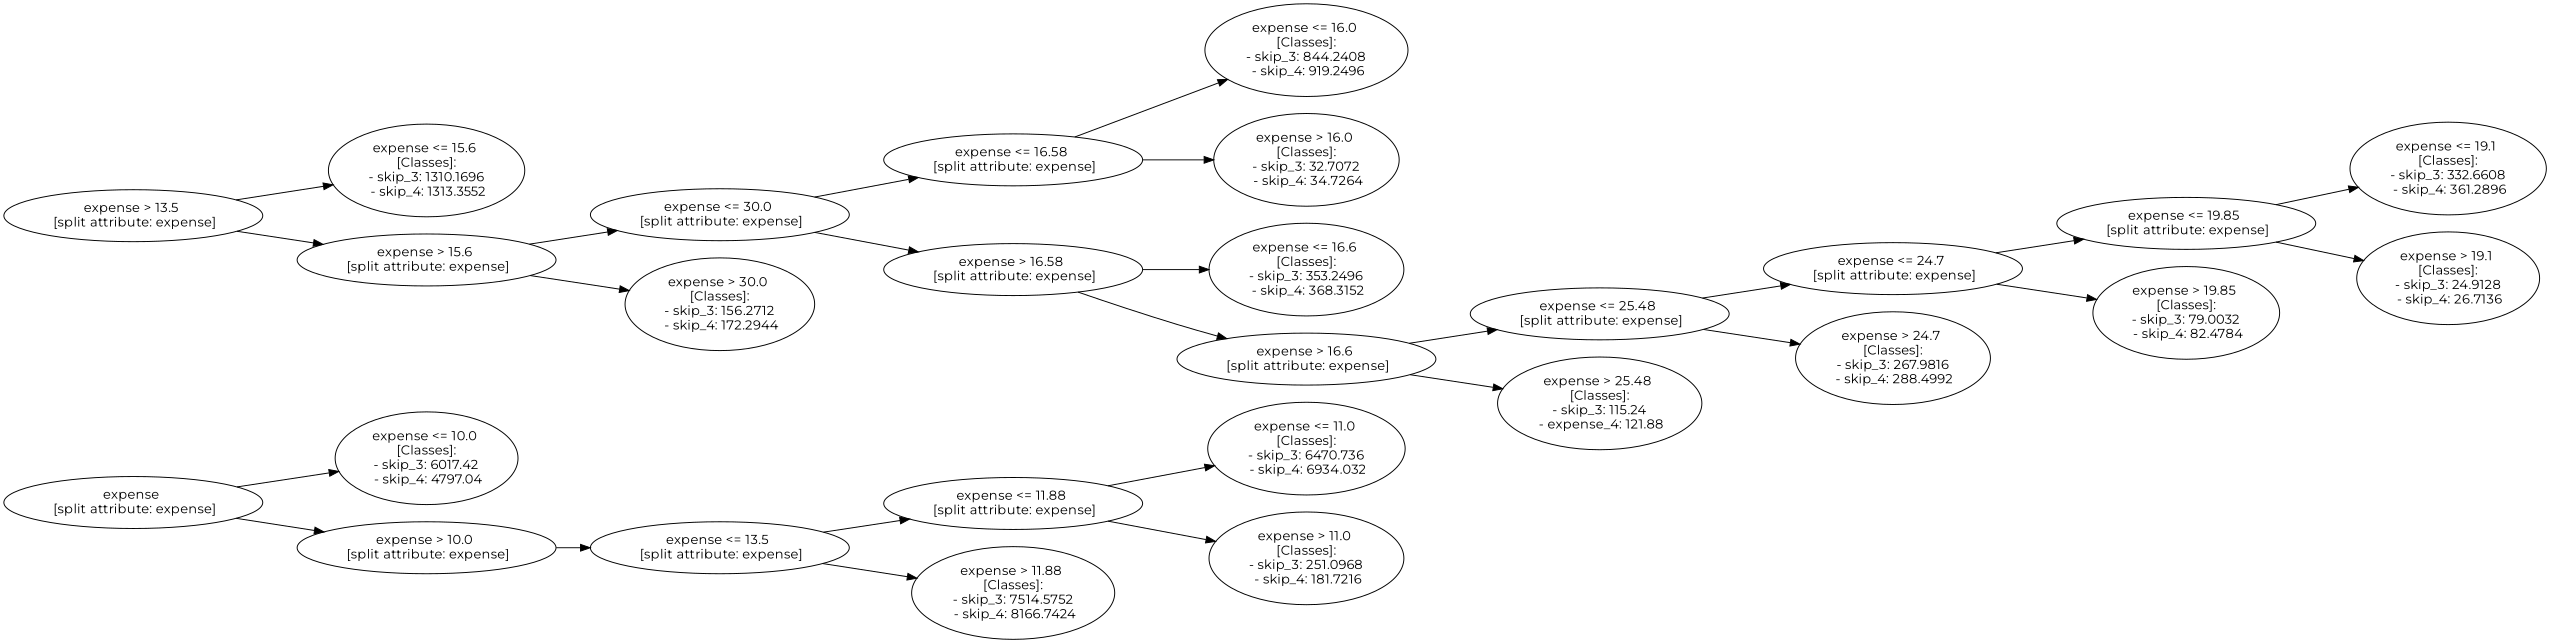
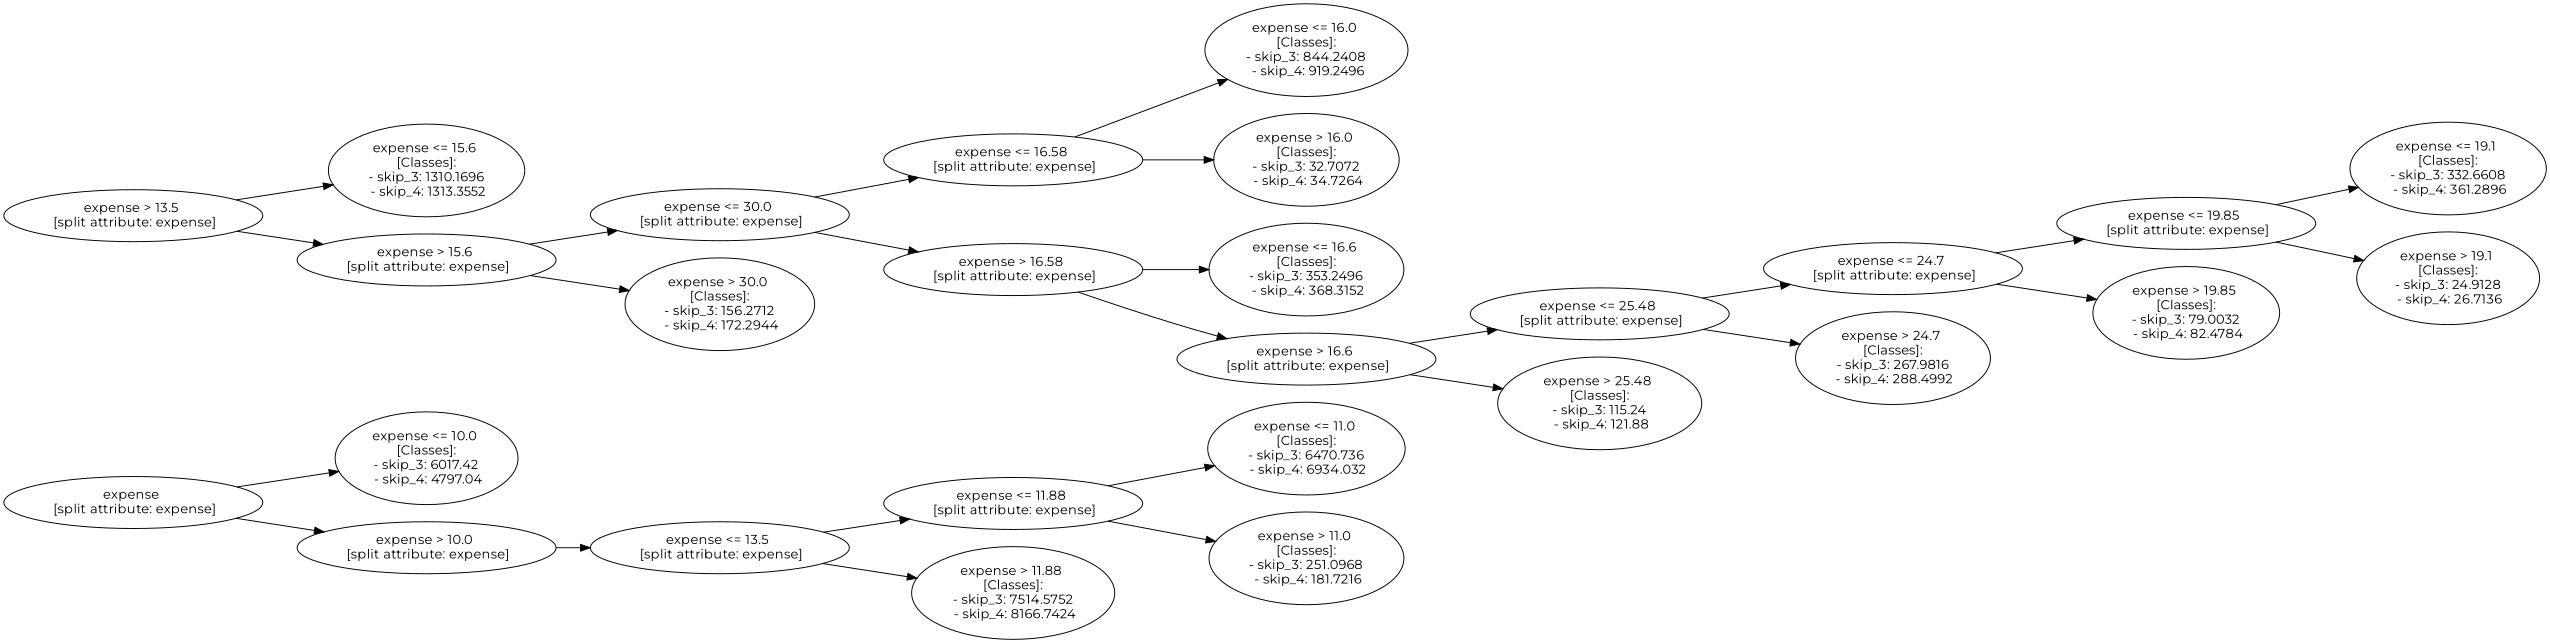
(1600, 403) -> (1600, 403)
